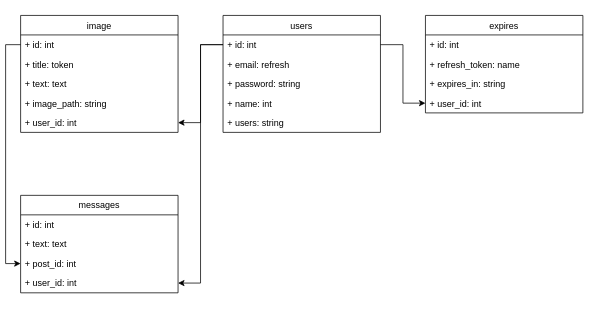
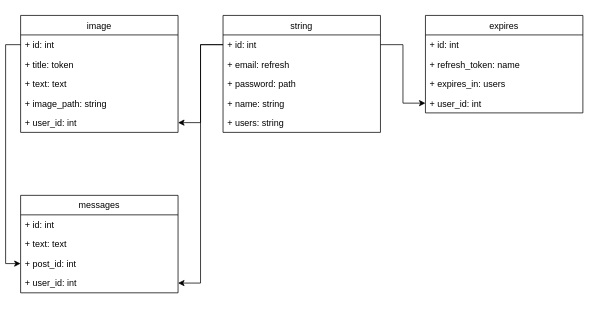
(302, 26) -> (302, 26)
(268, 84) -> (264, 84)
(473, 84) -> (472, 84)
(250, 104) -> (258, 104)
